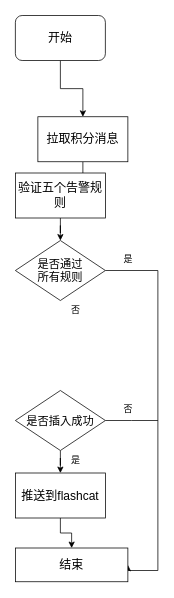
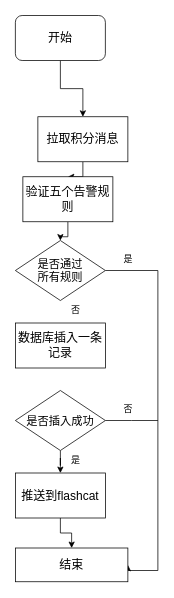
(60, 195) -> (68, 199)
none -> (60, 345)
